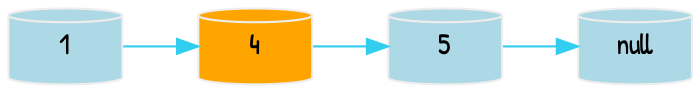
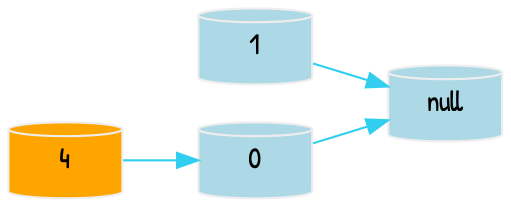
(150, 46) -> (340, 72)
(445, 46) -> (255, 160)
